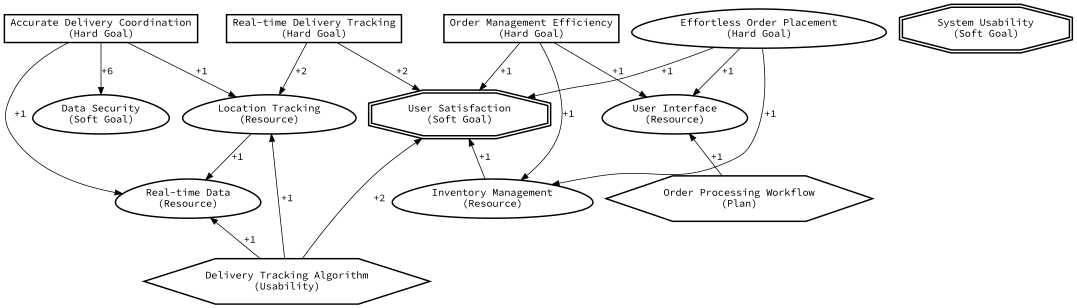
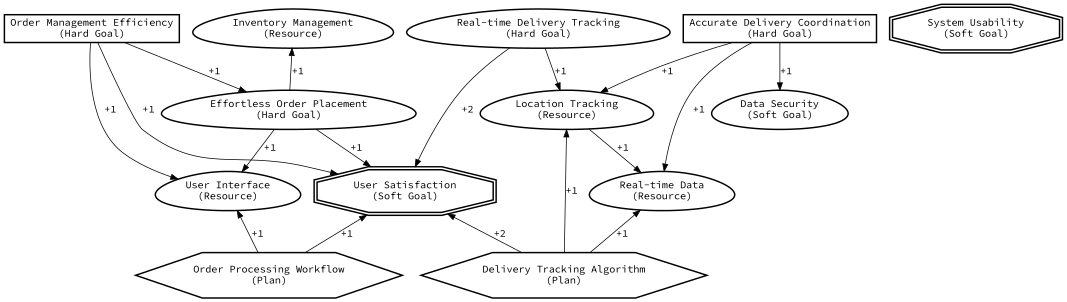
(314, 29) -> (538, 29)
(107, 71) -> (786, 71)
(301, 71) -> (561, 71)
(562, 113) -> (182, 66)
(478, 162) -> (333, 236)
(287, 281) -> (564, 275)
